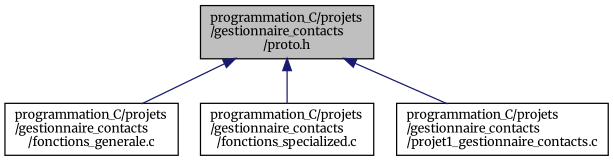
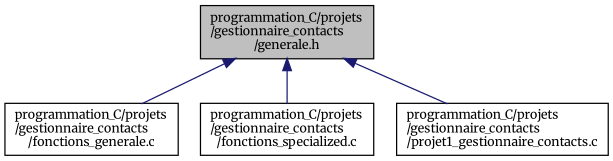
(287, 32) -> (287, 32)
